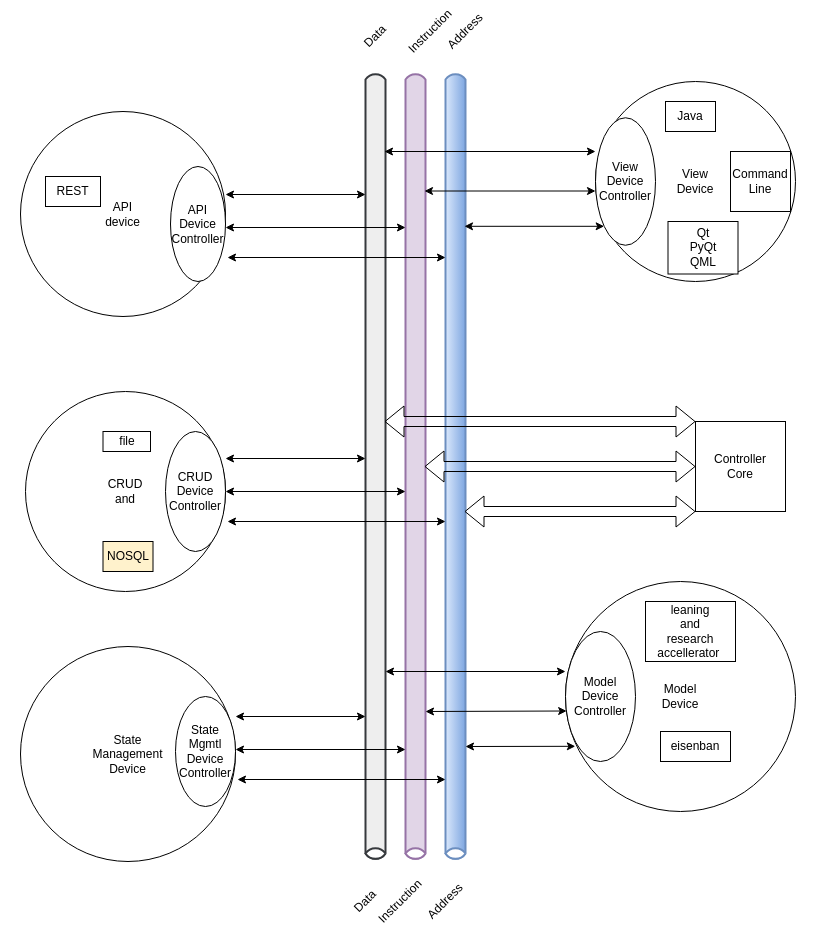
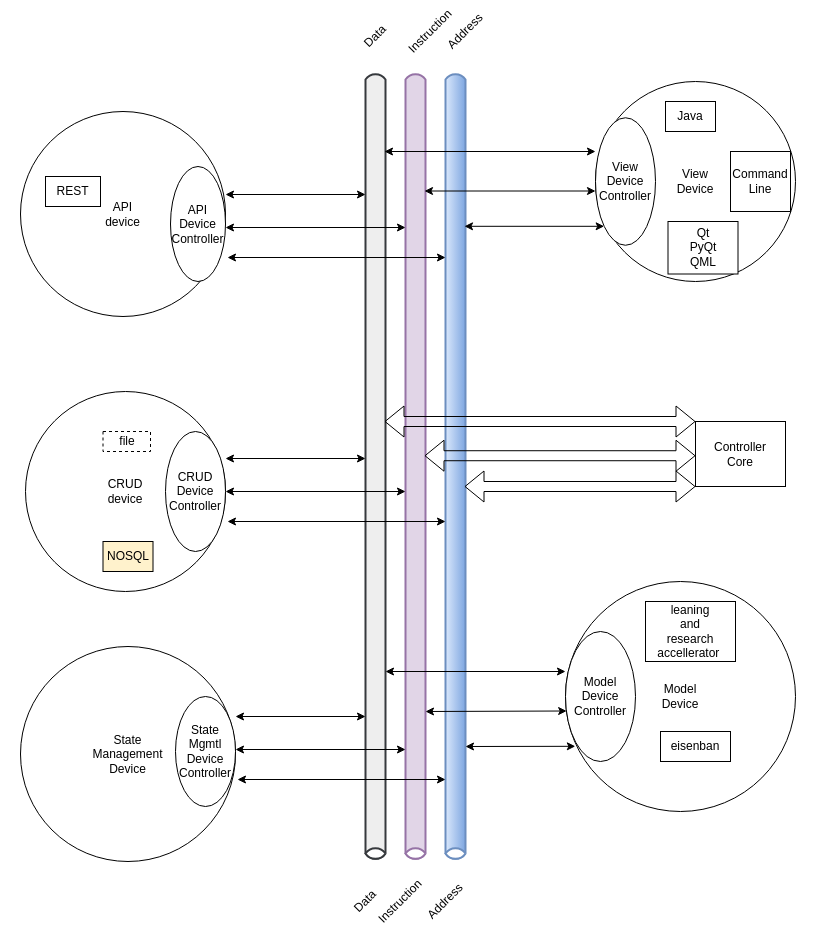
(127, 442) -> (127, 442)
(741, 467) -> (741, 454)
(126, 492) -> (126, 492)
